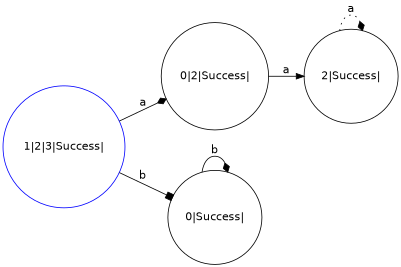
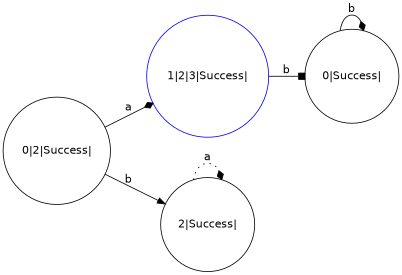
(286, 70) -> (129, 180)
(138, 112) -> (125, 117)
